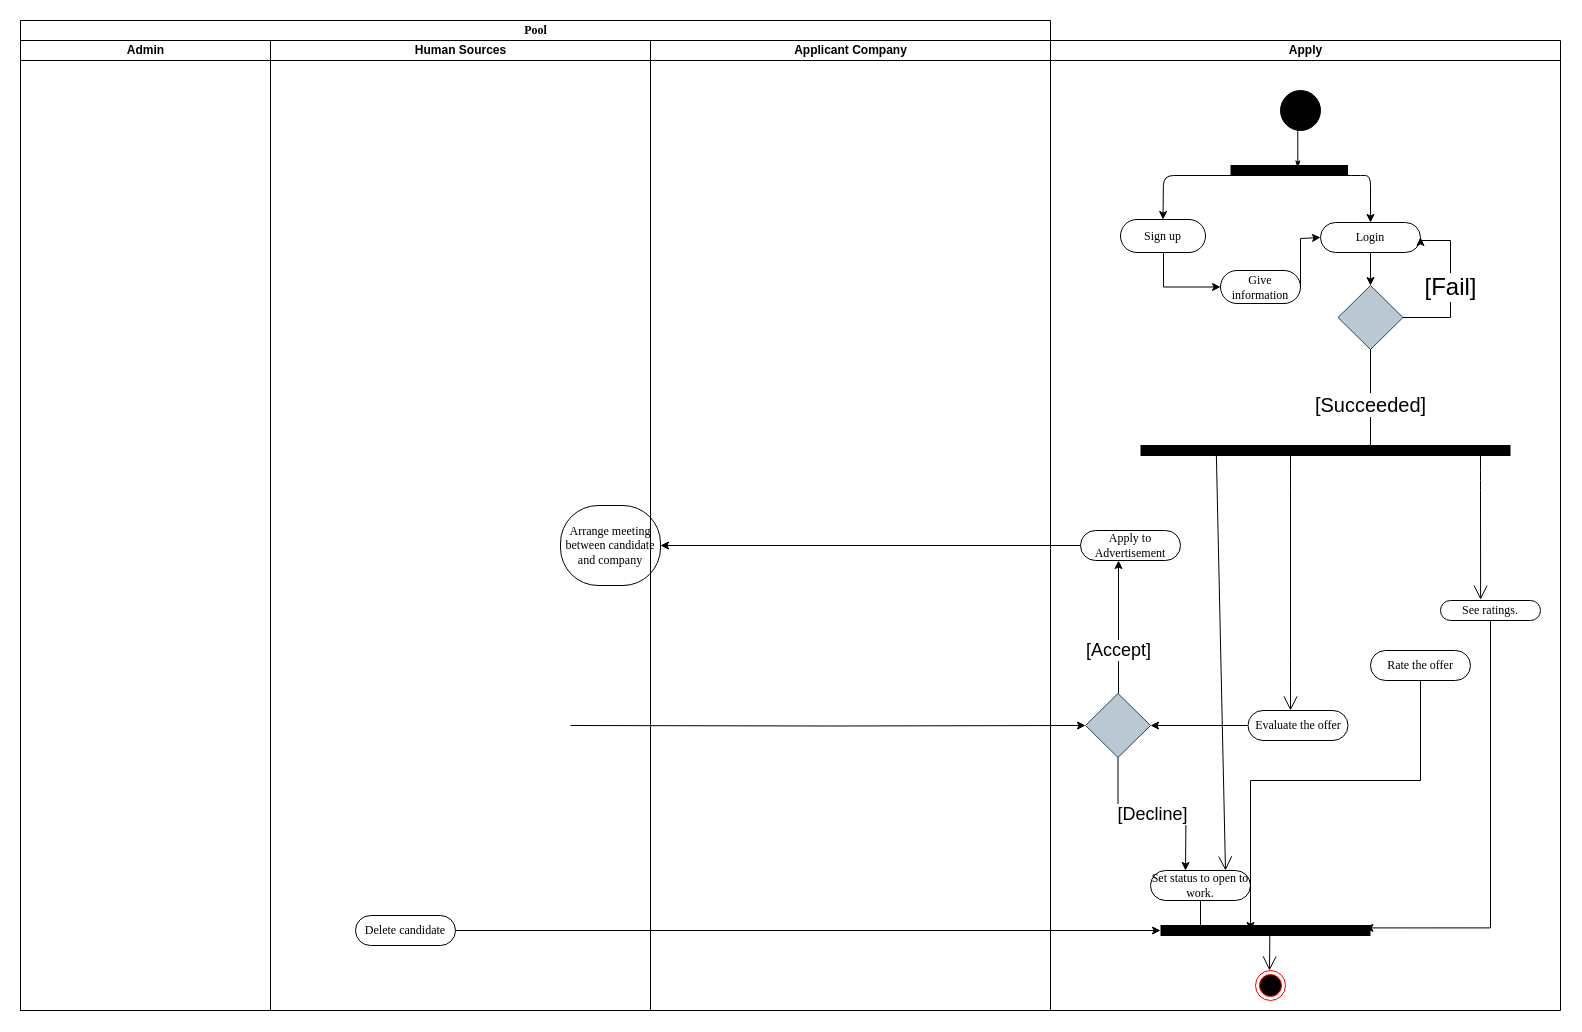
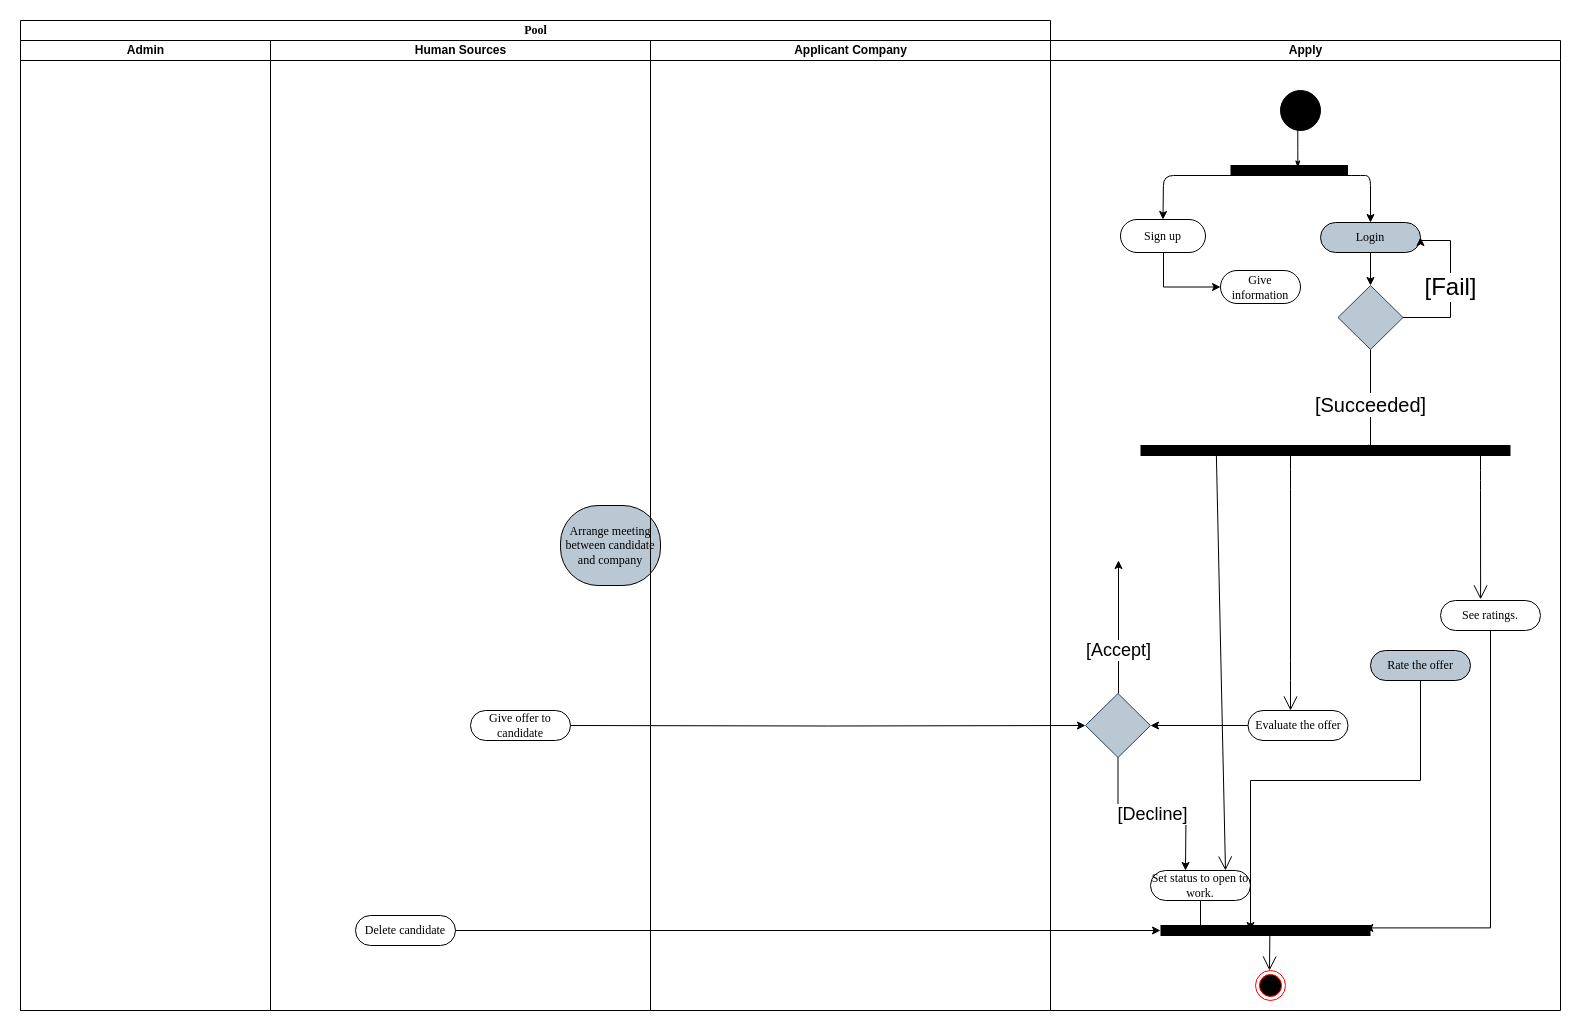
(1371, 238) -> (1371, 238)
(1301, 255) -> none
(611, 546) -> (611, 546)
(874, 546) -> none
(1131, 546) -> none
(1491, 611) -> (1491, 616)
(1421, 666) -> (1421, 666)
none -> (521, 726)
